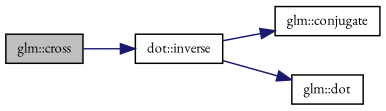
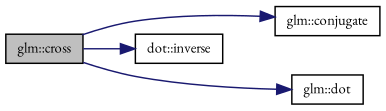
(242, 37) -> (170, 17)
(250, 68) -> (179, 83)
